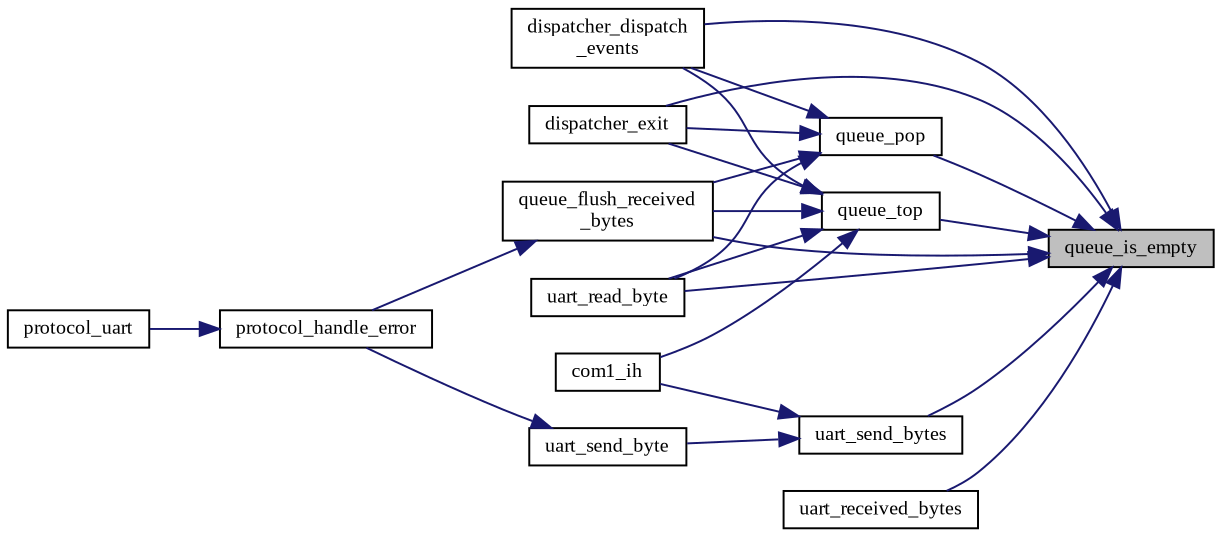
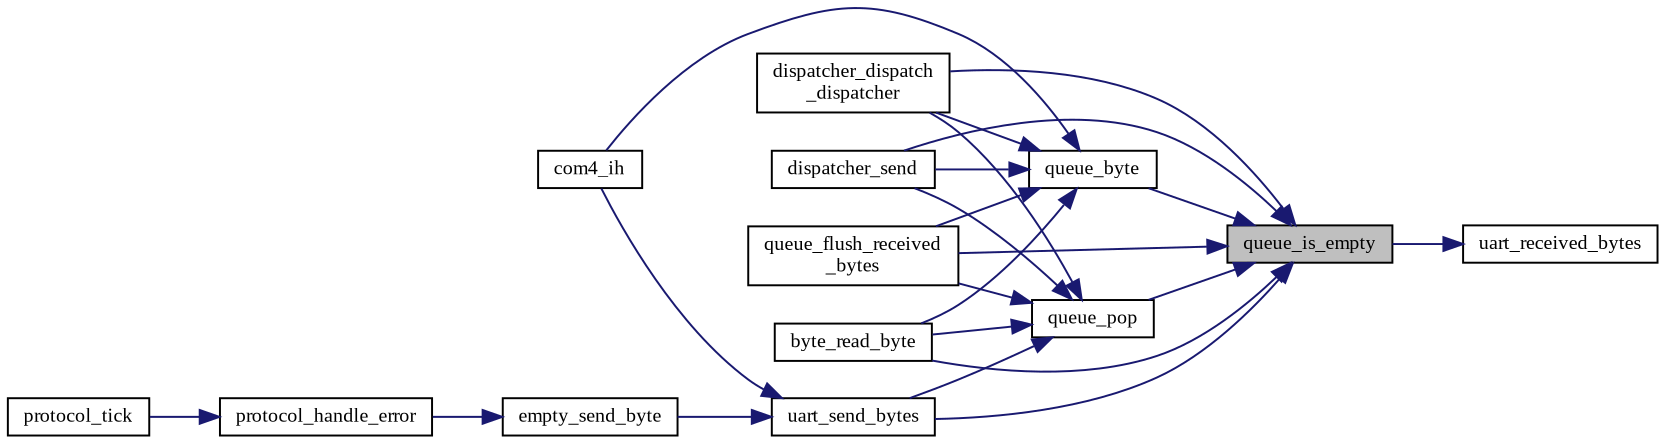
(608, 38) -> (853, 83)
(608, 125) -> (853, 169)
(881, 211) -> (1093, 169)
(445, 280) -> none
(608, 298) -> (853, 342)
(79, 329) -> (79, 417)
(608, 372) -> (590, 169)
none -> (963, 378)
(1045, 401) -> (1418, 244)
(608, 447) -> (590, 417)
